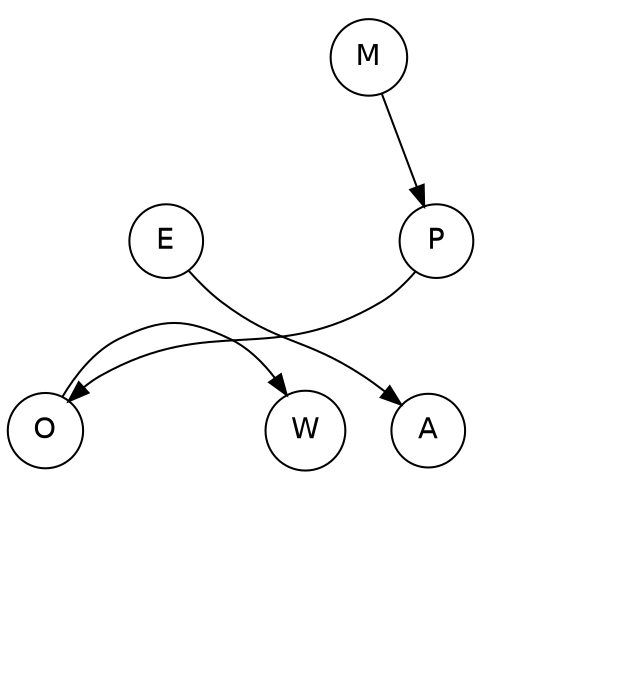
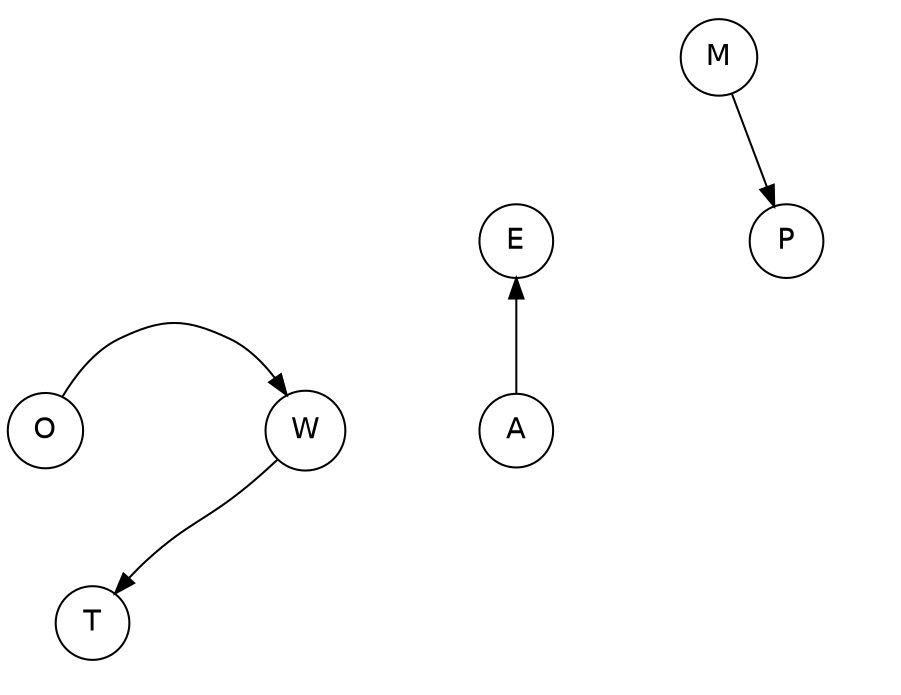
(254, 339) -> none
(321, 352) -> (516, 334)
none -> (93, 623)
